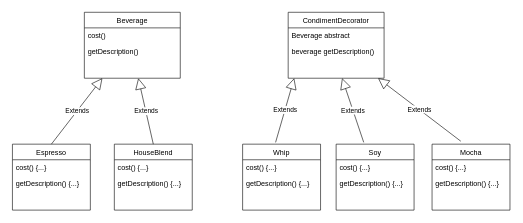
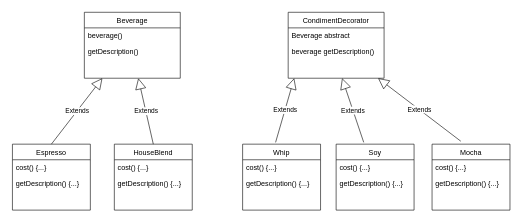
(100, 36) -> (108, 36)
